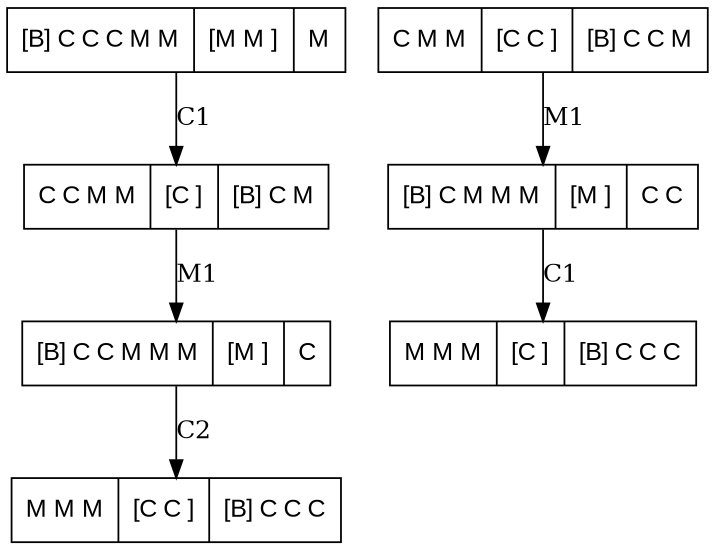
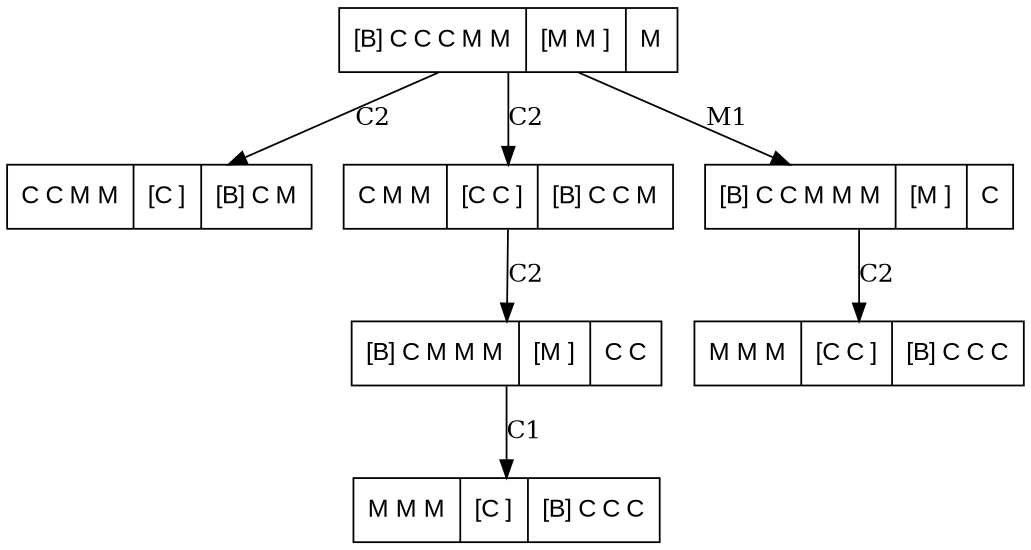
none -> (508, 110)
(194, 118) -> (373, 118)
(564, 118) -> (526, 275)
(176, 266) -> (676, 115)
